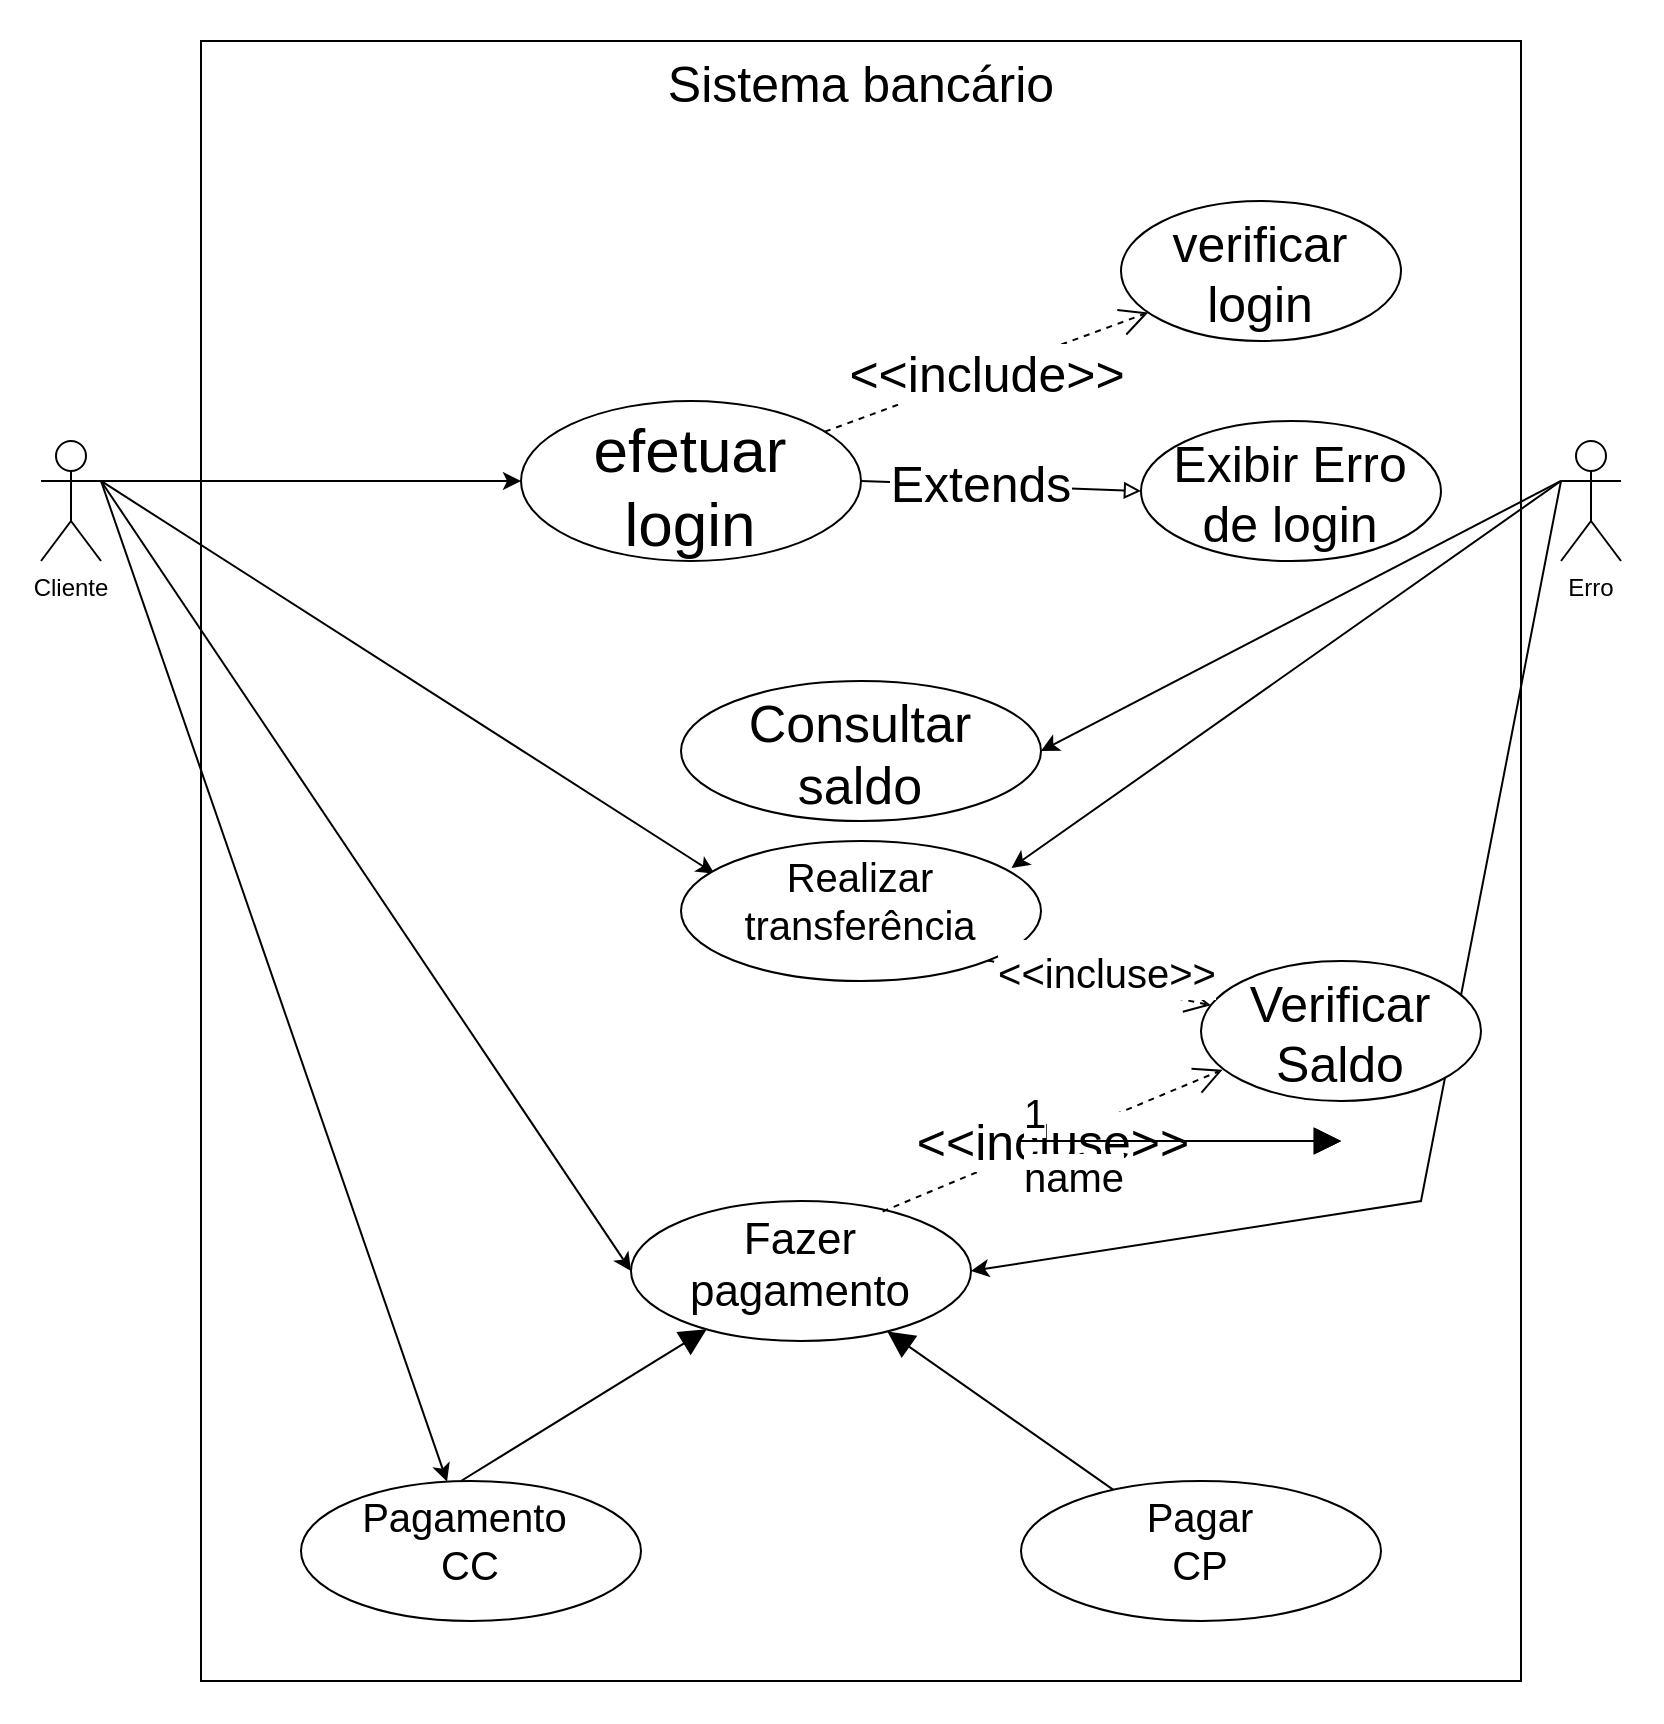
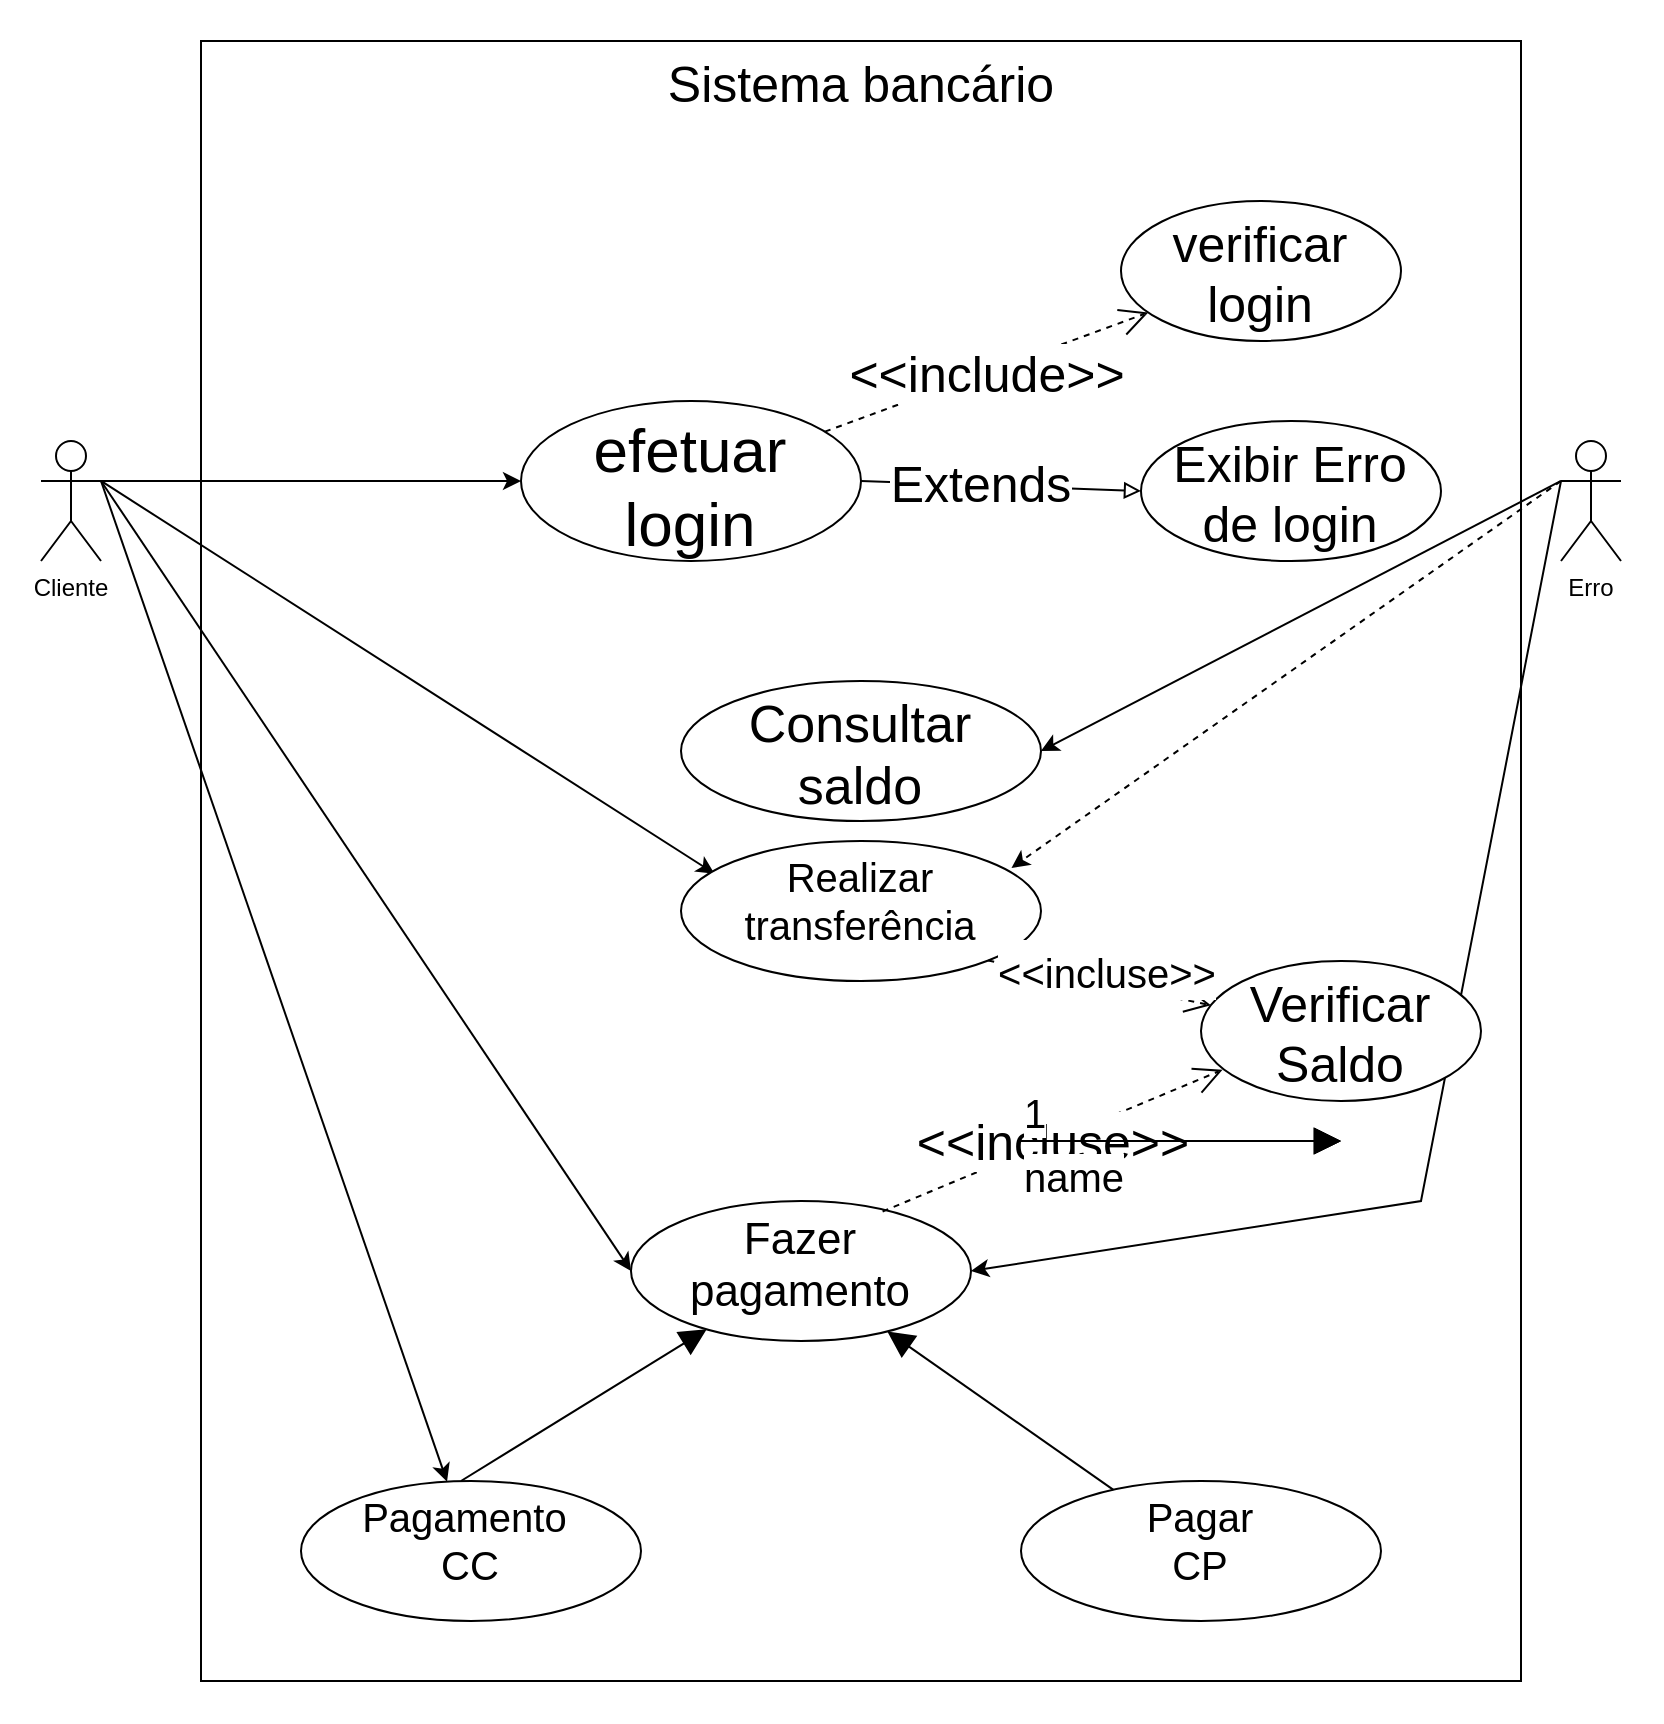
(1288, 673) -> (1288, 673)
